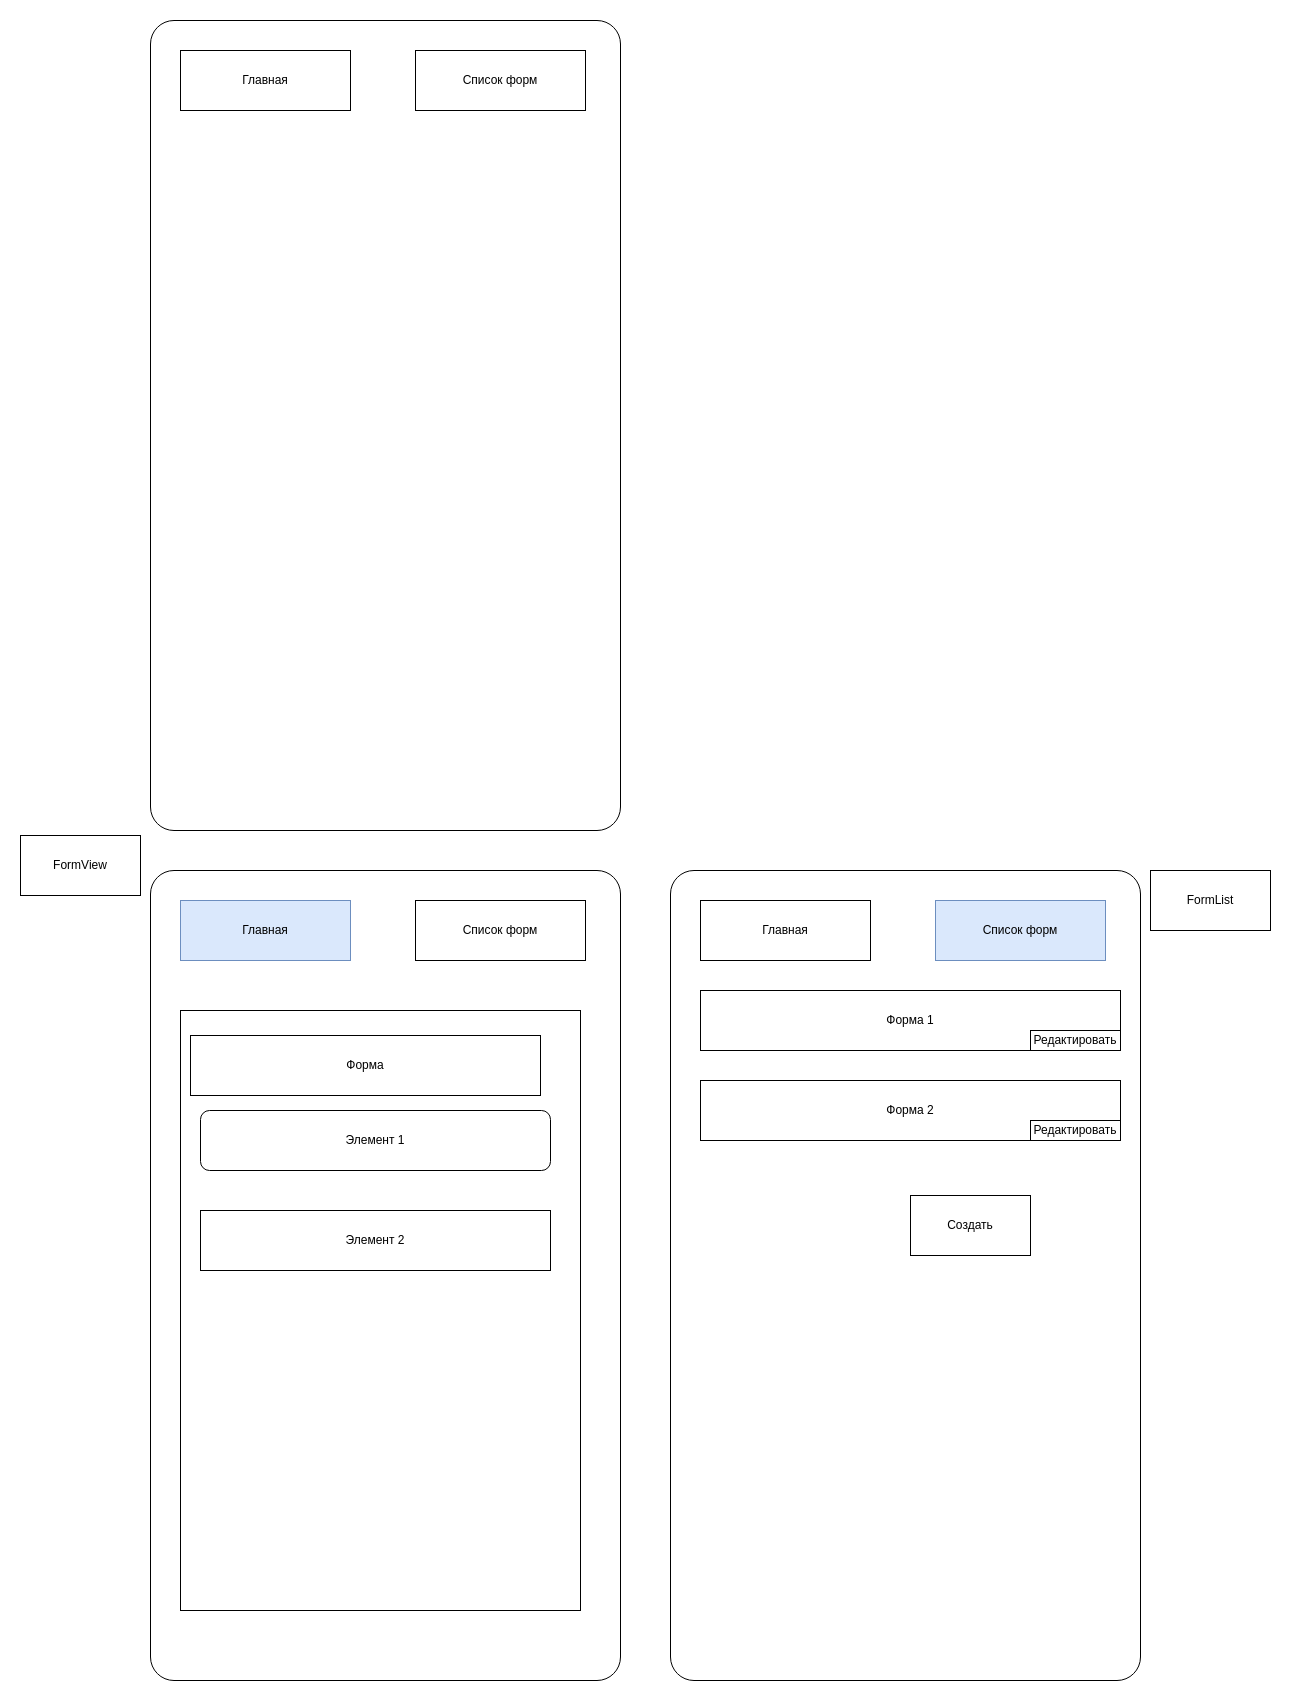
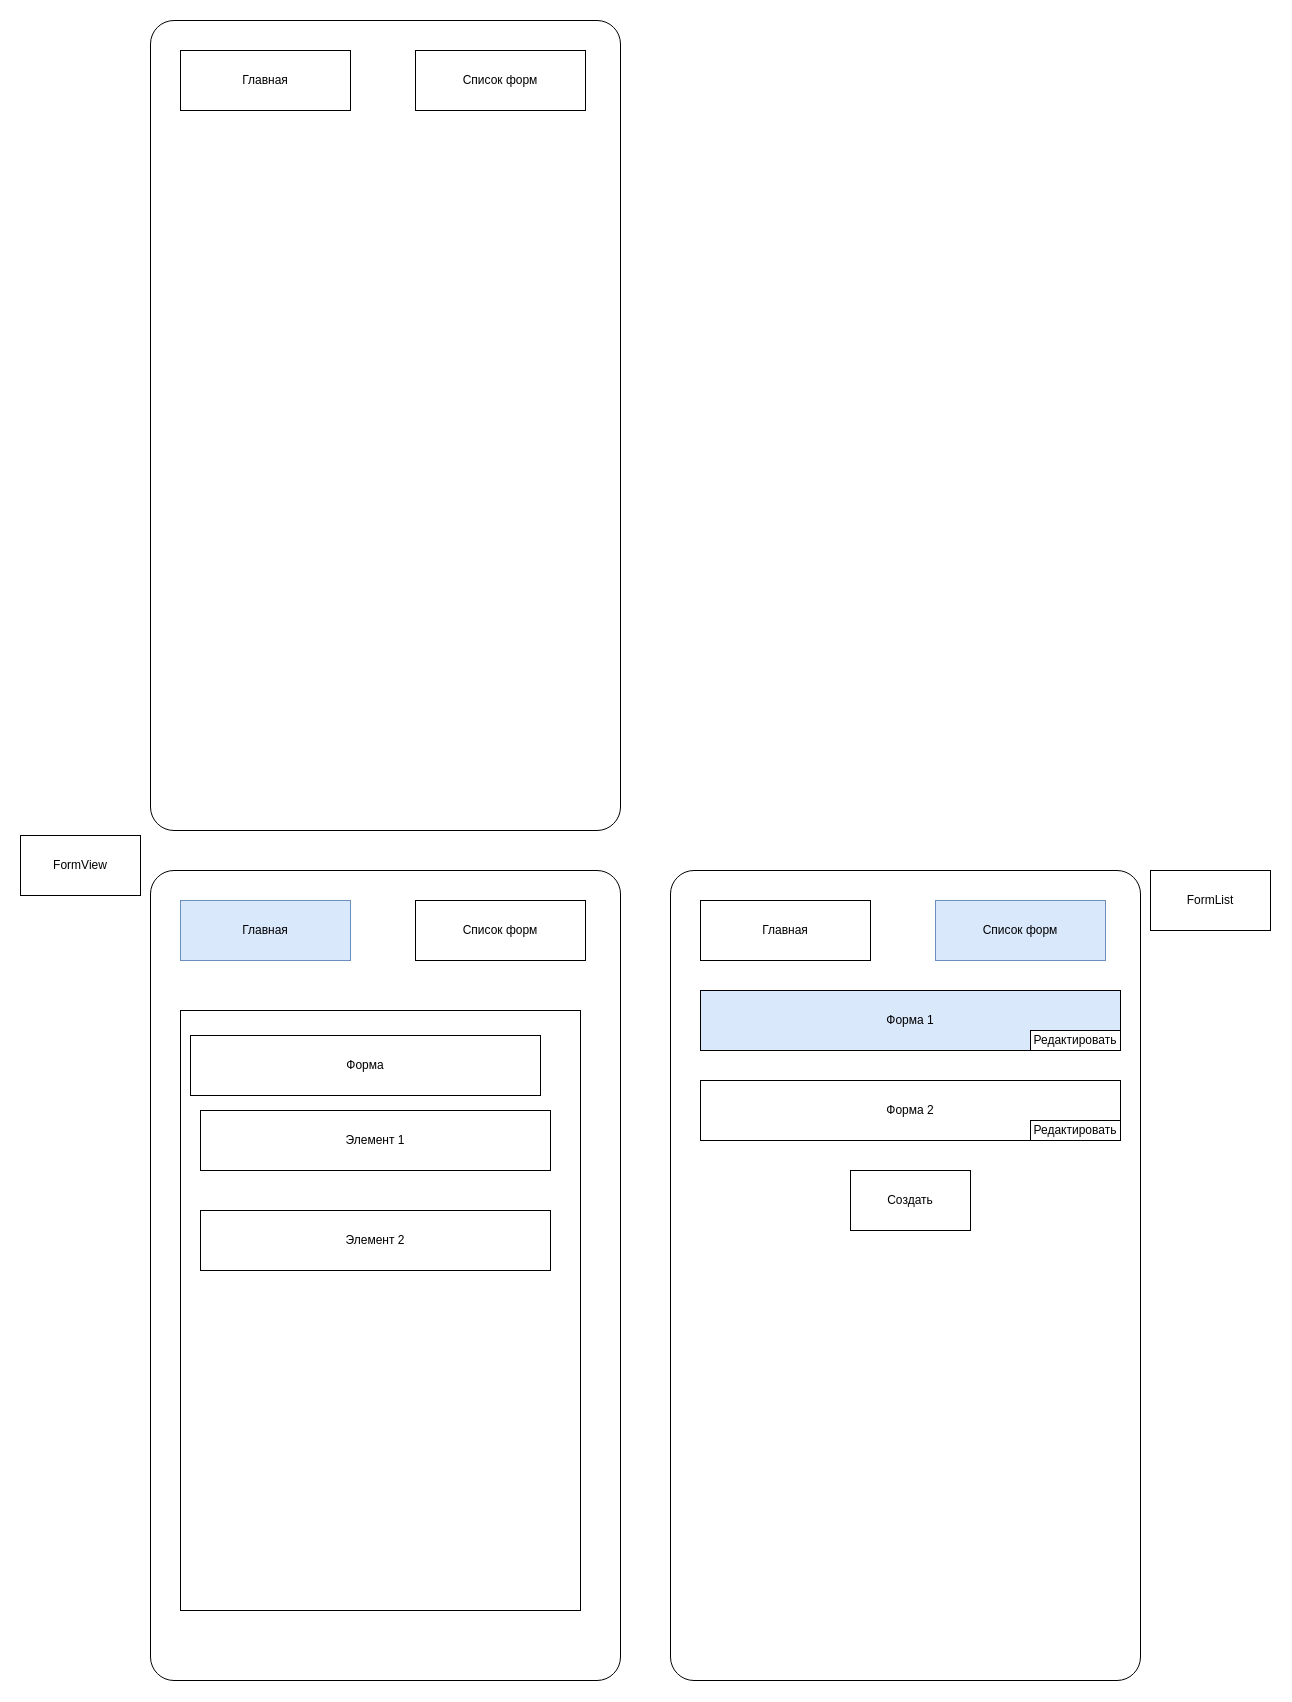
(911, 1021) -> (911, 1021)
(376, 1141) -> (376, 1141)
(971, 1226) -> (911, 1201)
